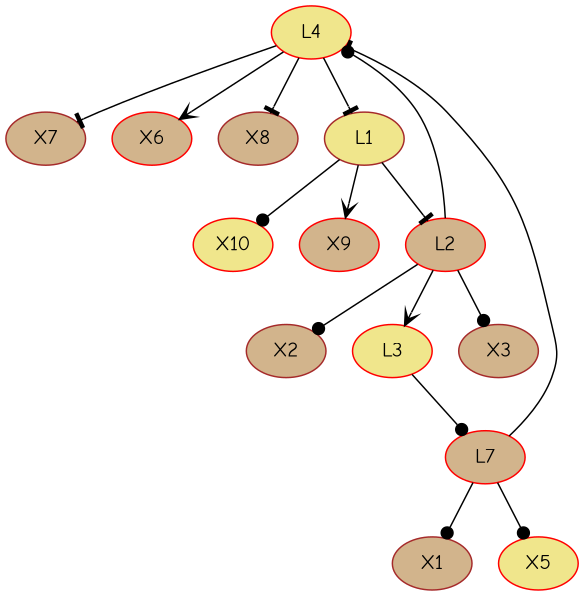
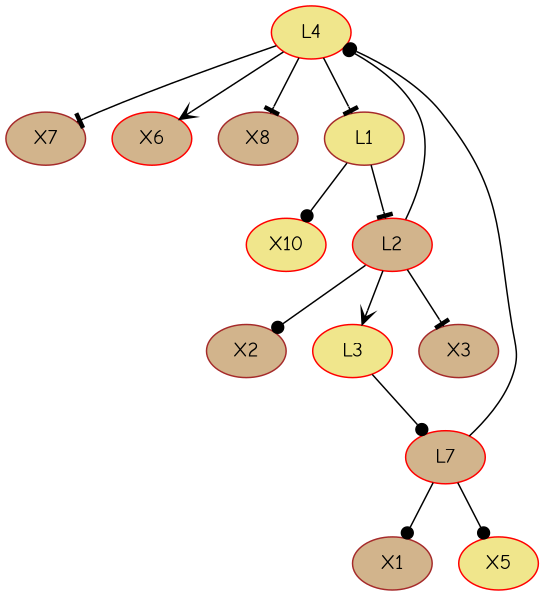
(520, 215) -> (496, 223)
(339, 245) -> none
(469, 293) -> (423, 295)
